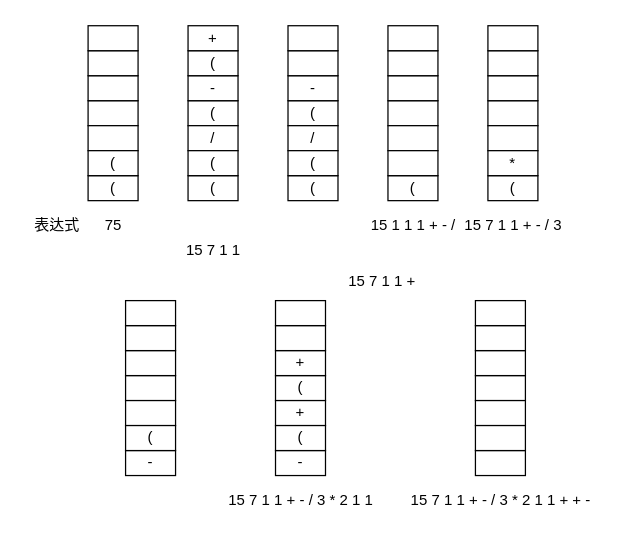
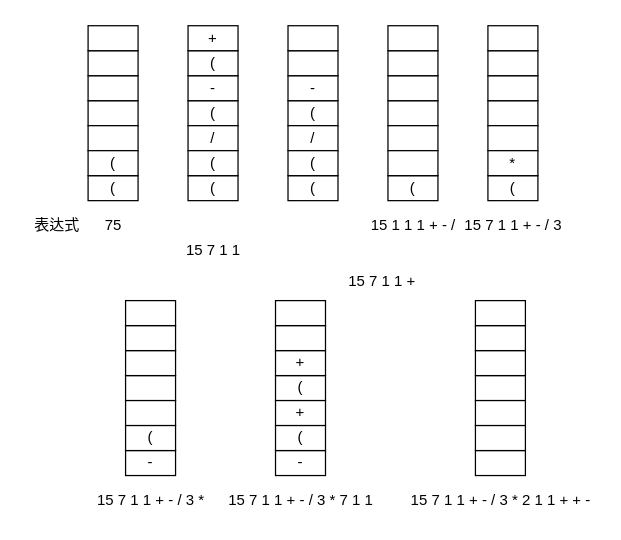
none -> (151, 501)
(301, 501) -> (301, 501)
